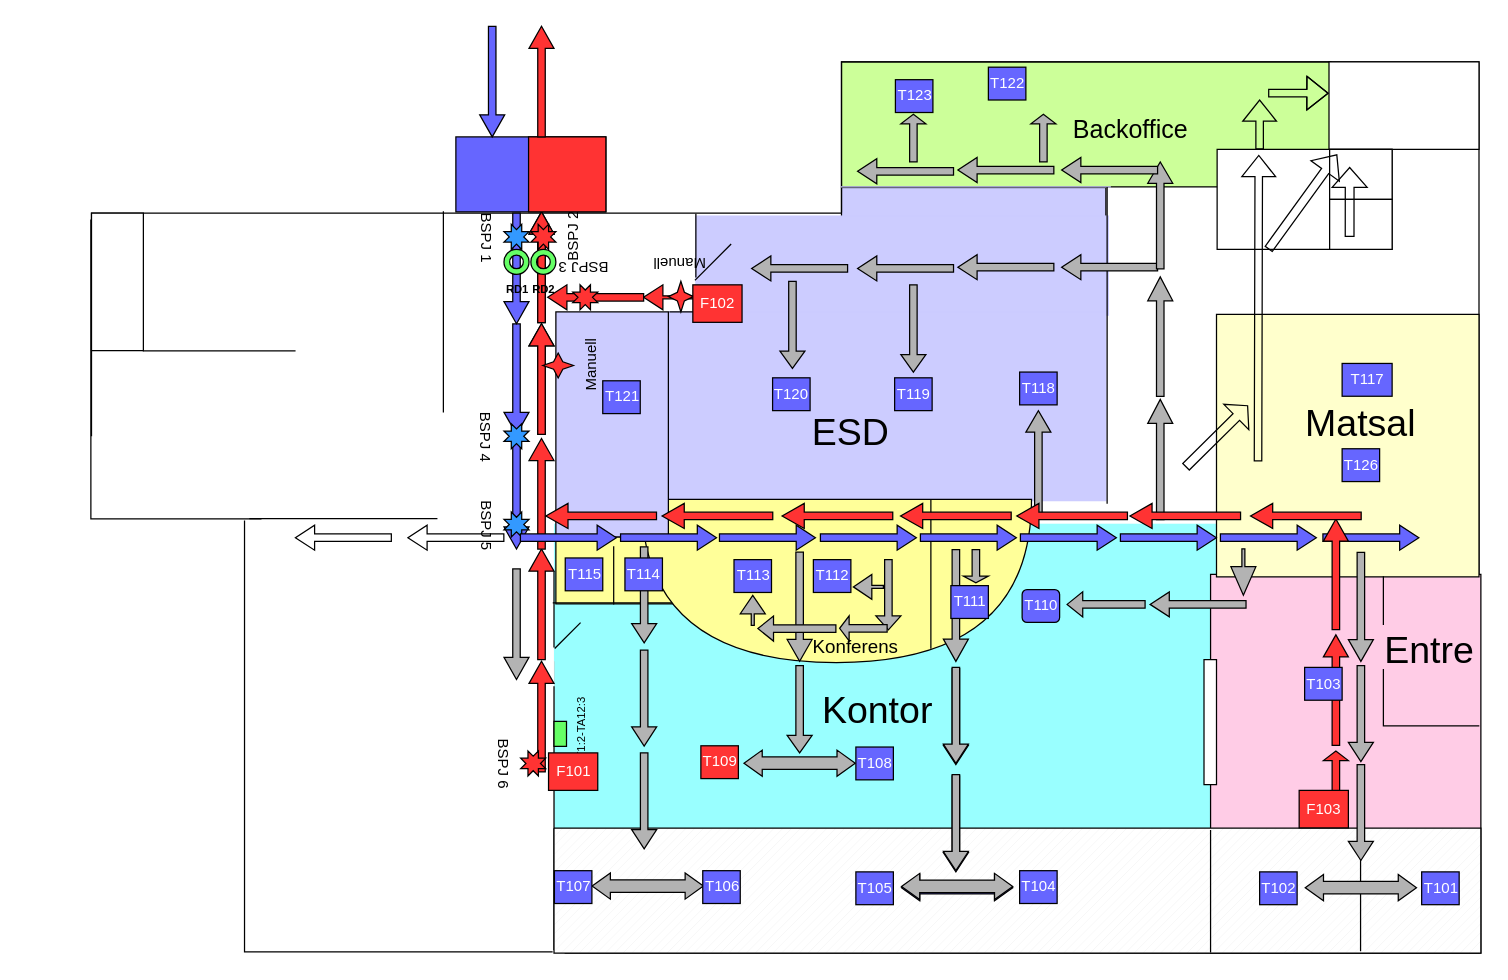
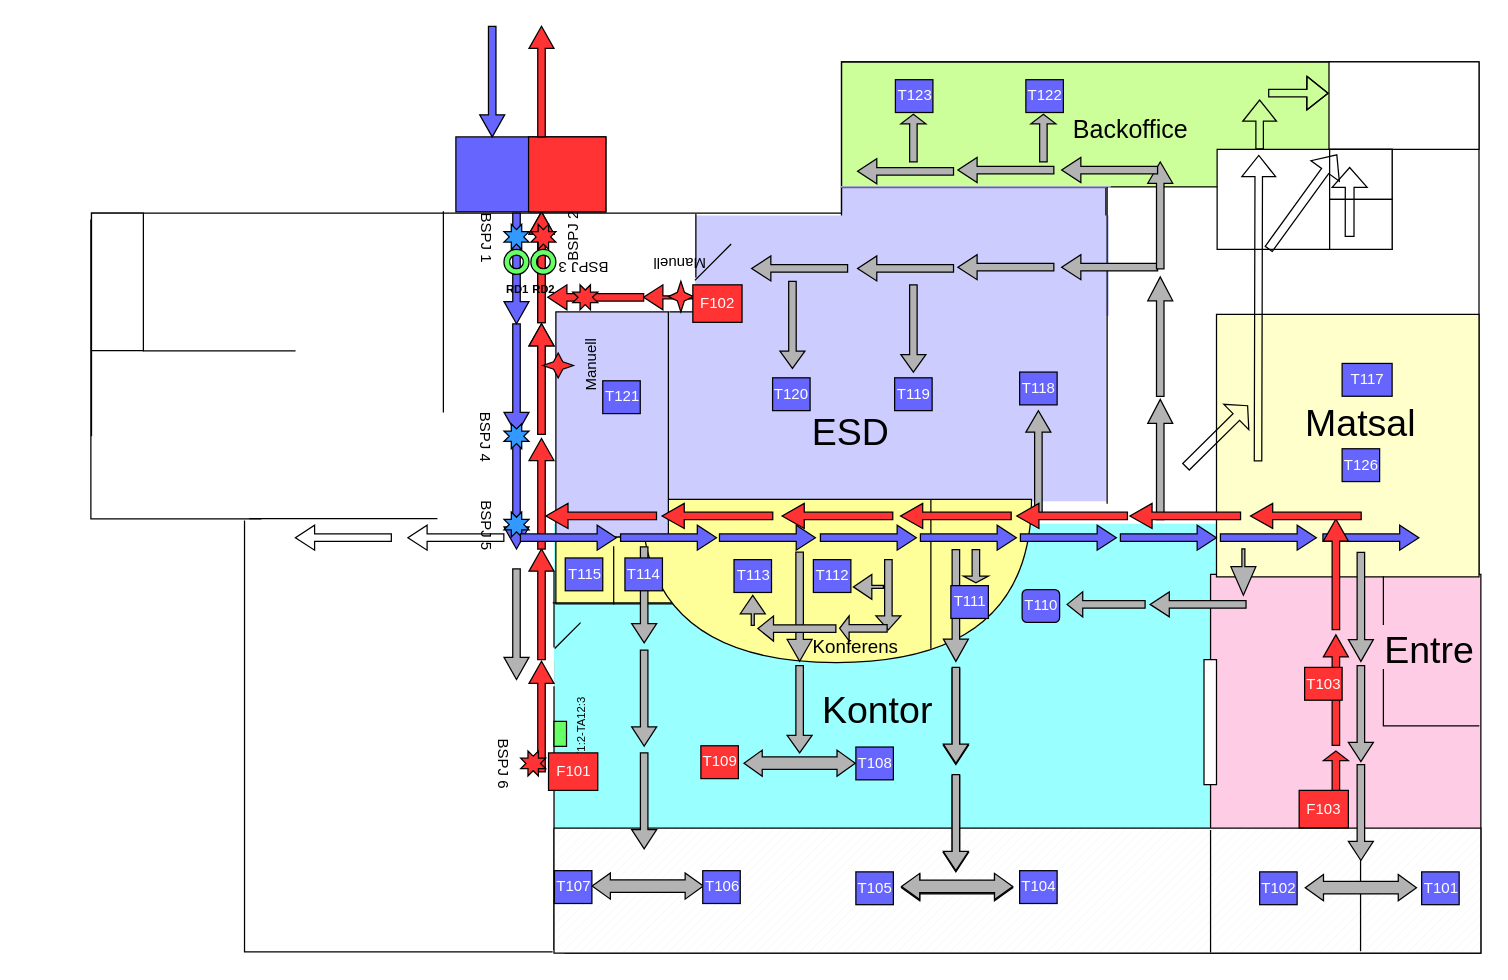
(1007, 84) -> (1044, 96)
(1323, 684) -> (1323, 684)
